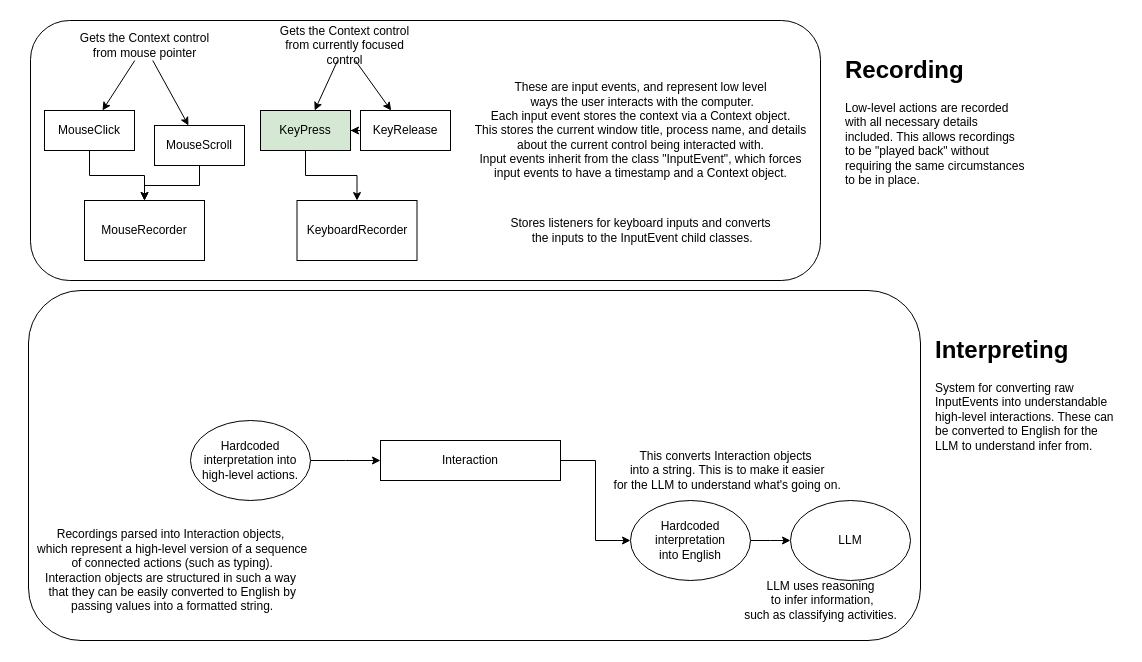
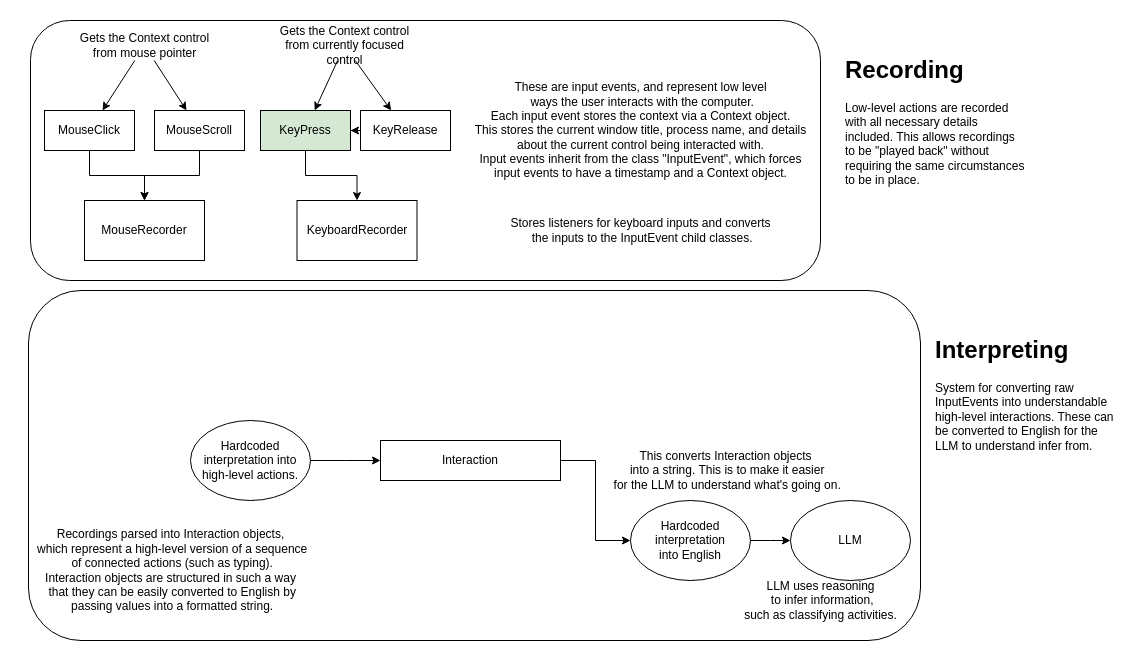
(200, 146) -> (200, 131)
